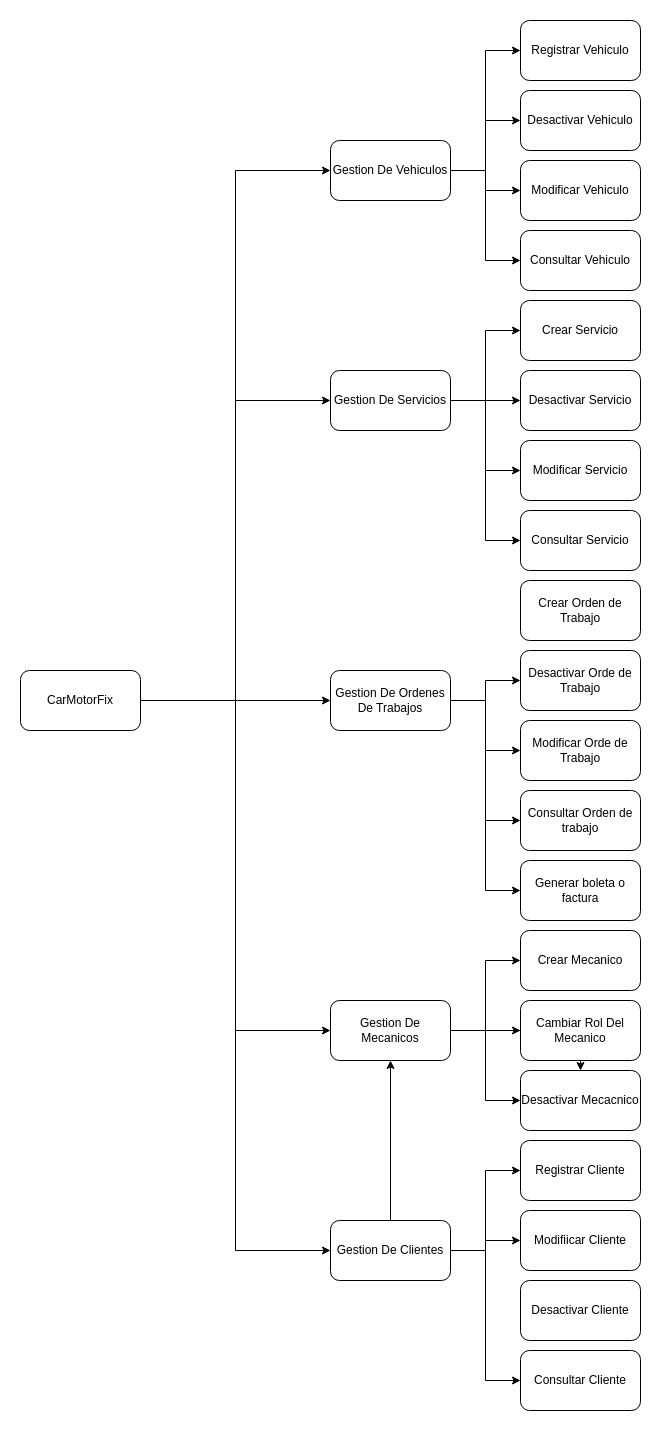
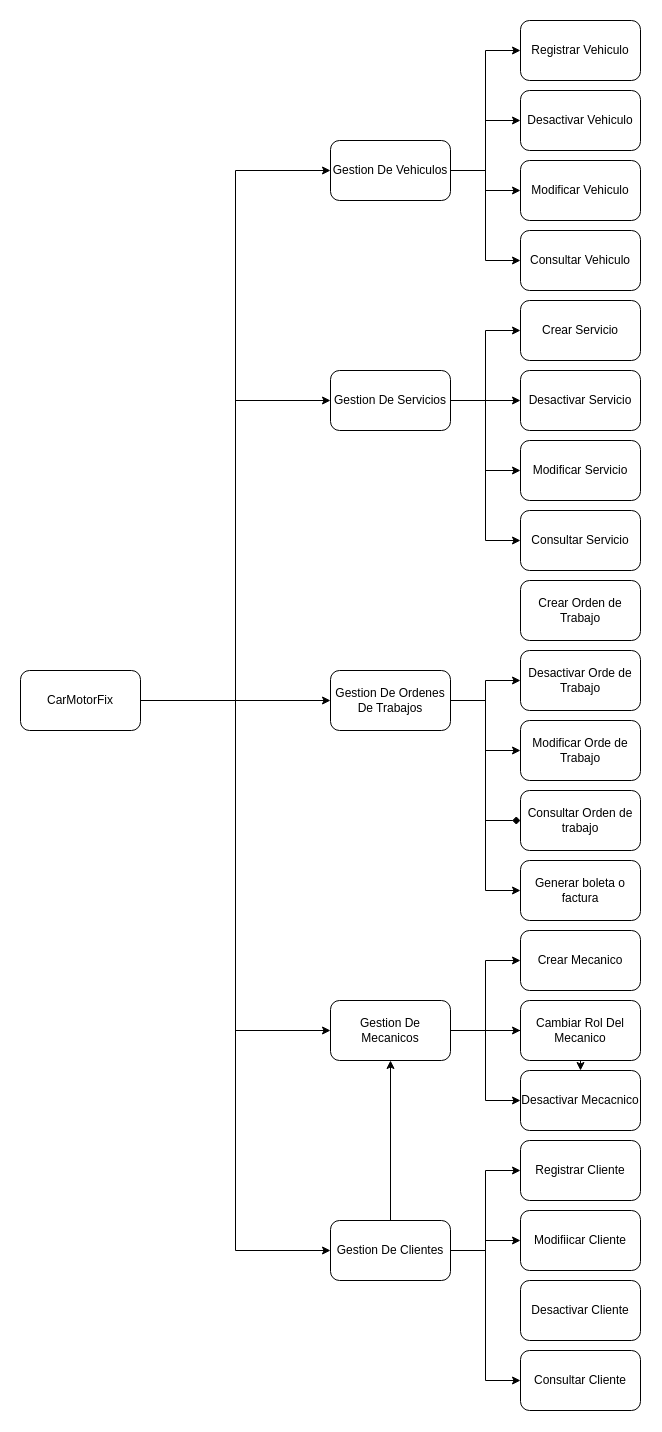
(512, 821) -> (512, 821)
